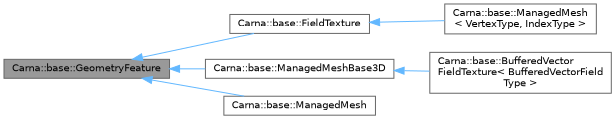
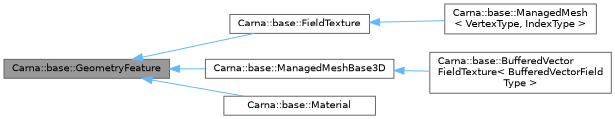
(300, 106) -> (300, 106)
